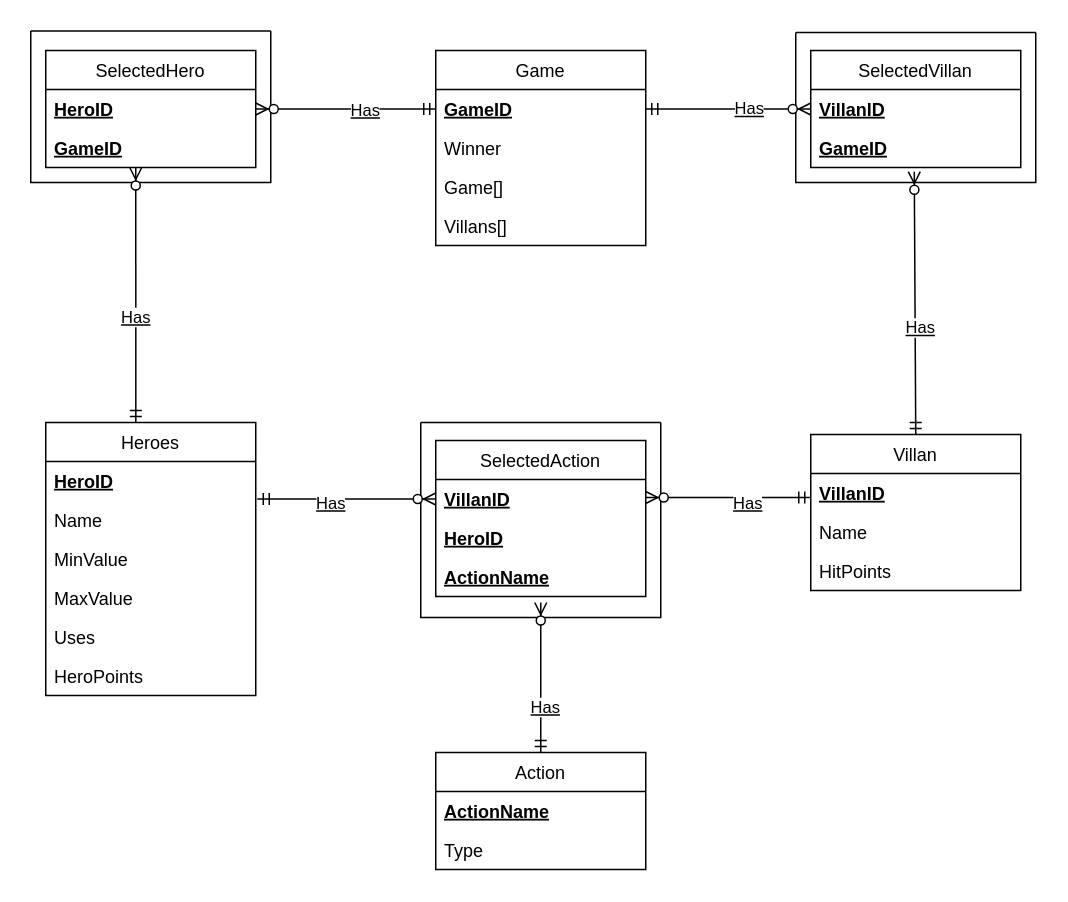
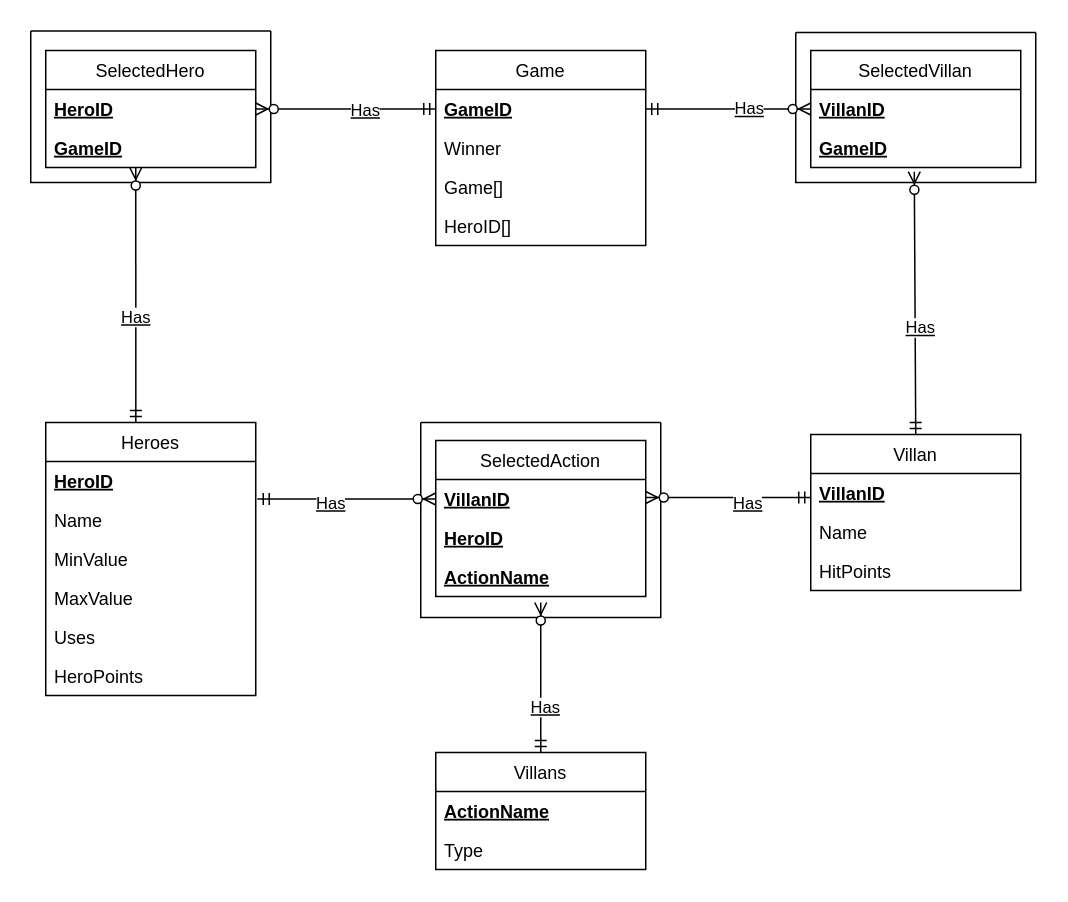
(482, 227) -> (484, 227)
(540, 773) -> (540, 773)
